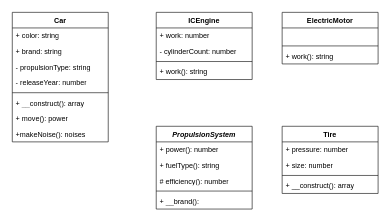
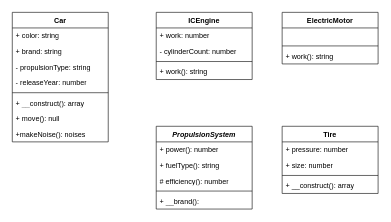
(43, 119) -> (39, 119)
